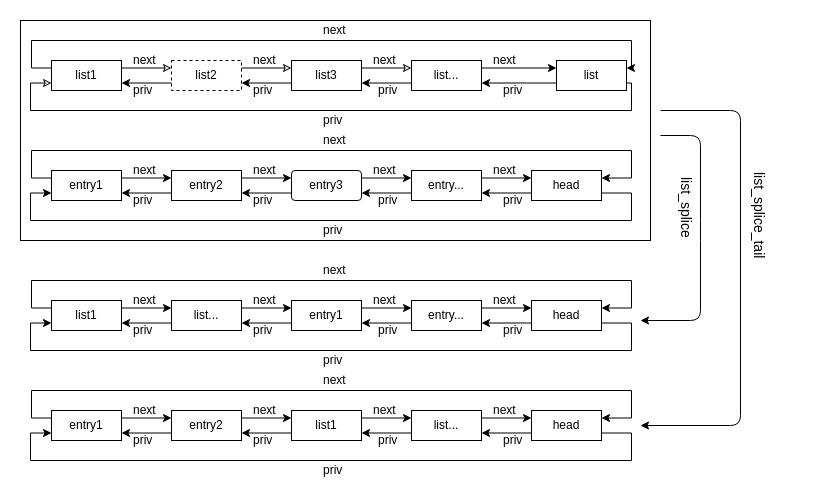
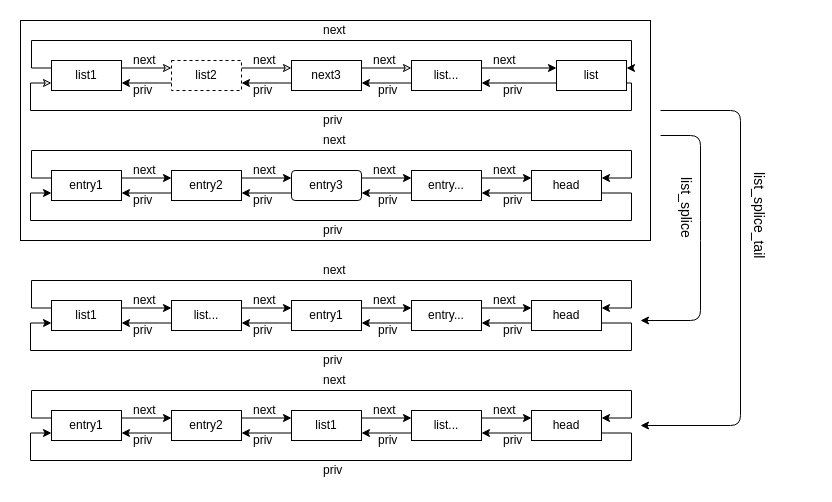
(327, 76) -> (327, 76)
